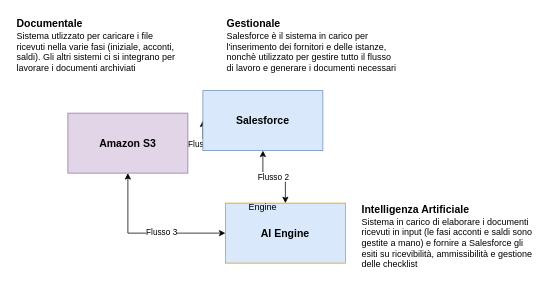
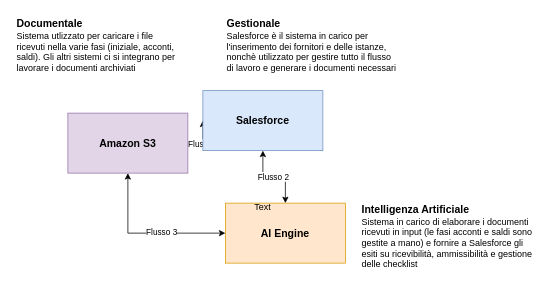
(263, 207) -> (263, 207)
(285, 233) -> (285, 233)
